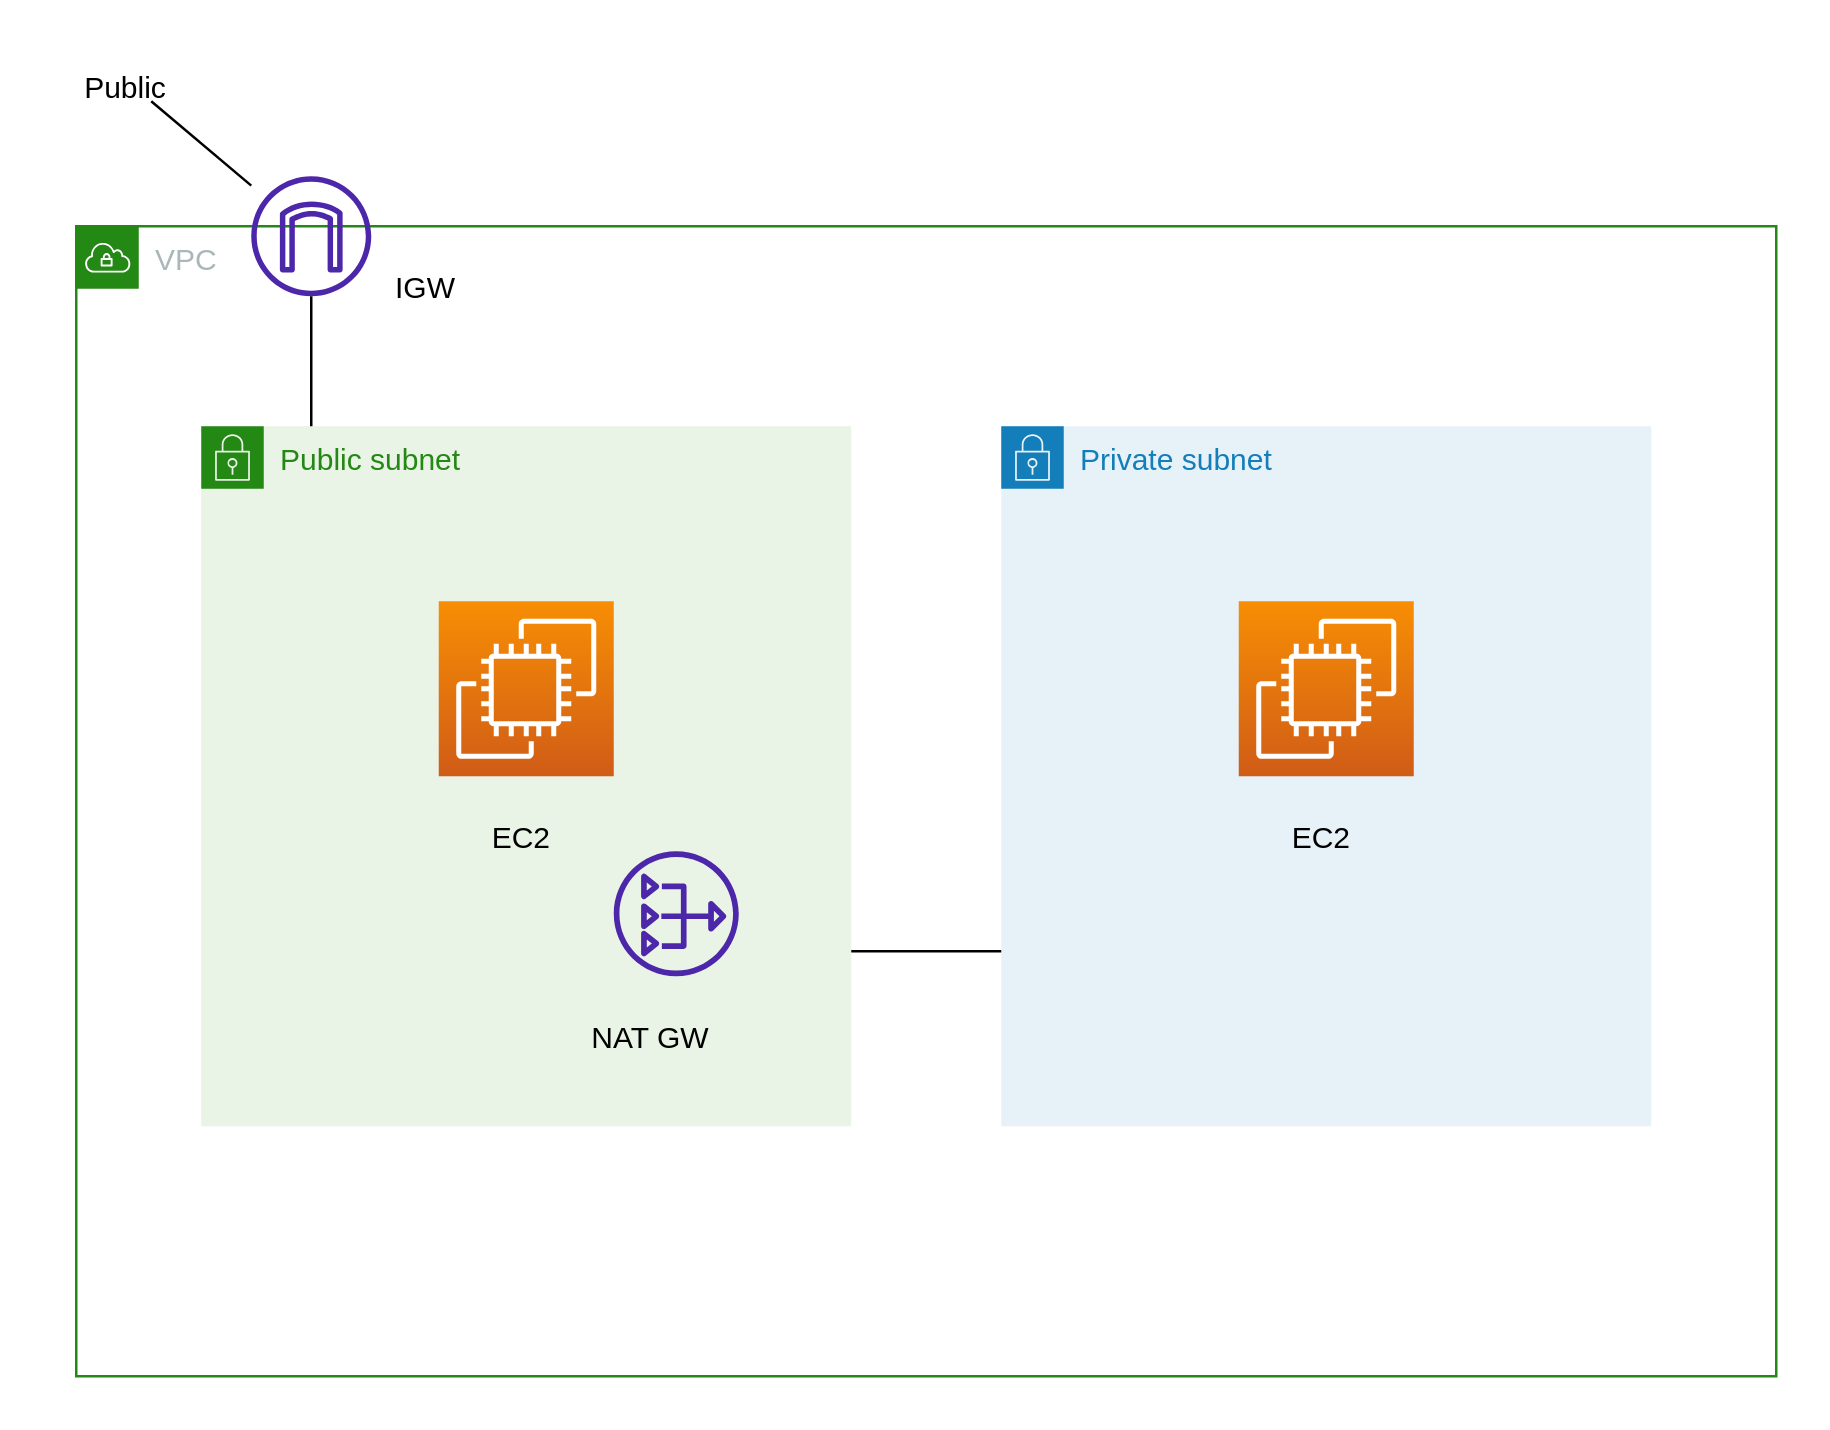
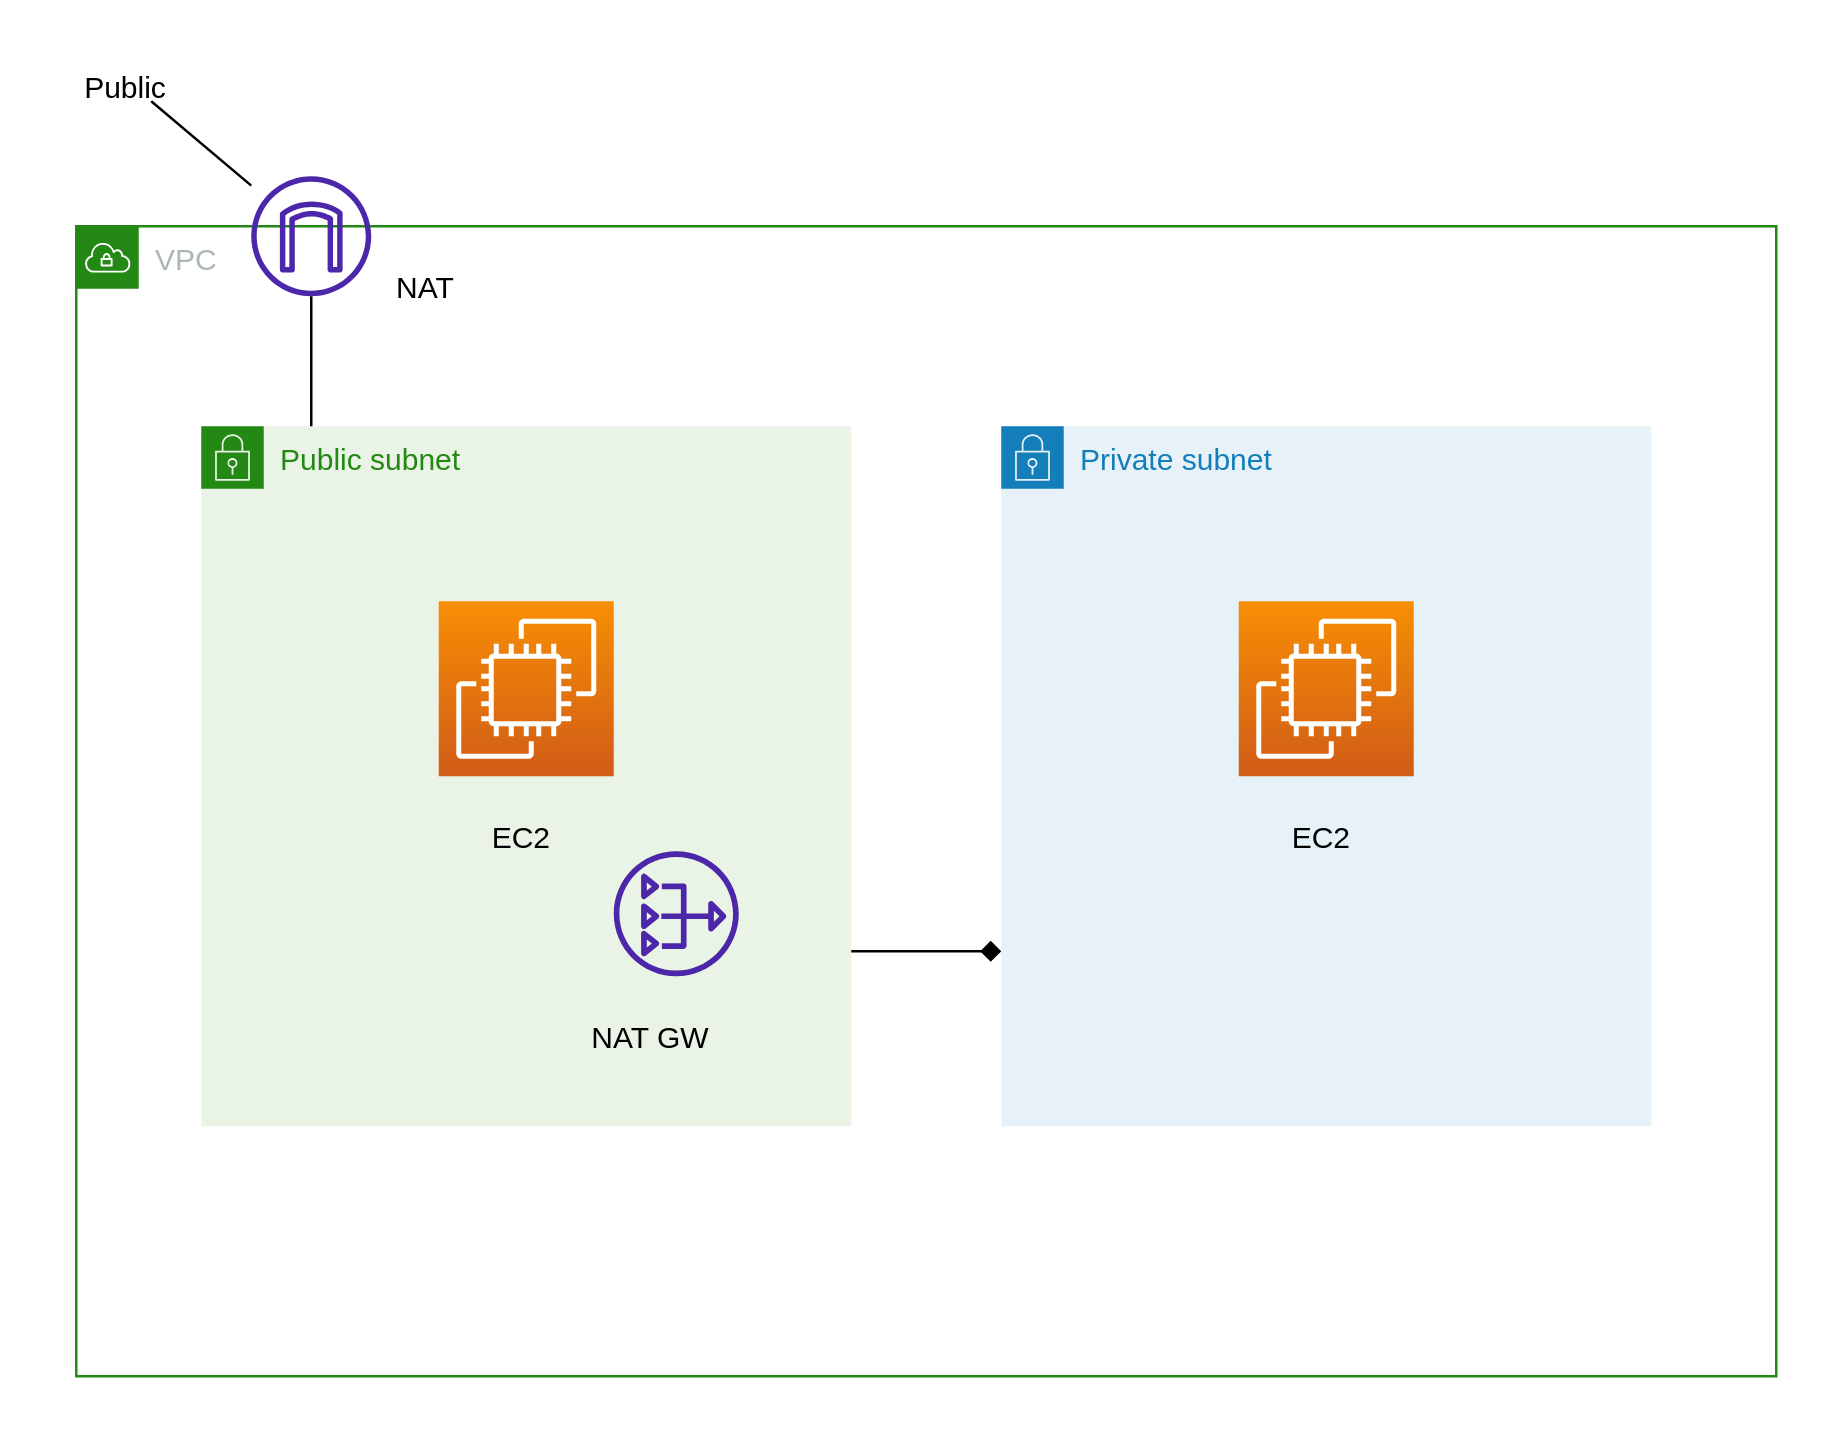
(426, 289) -> (426, 289)
(990, 951) -> (981, 951)
